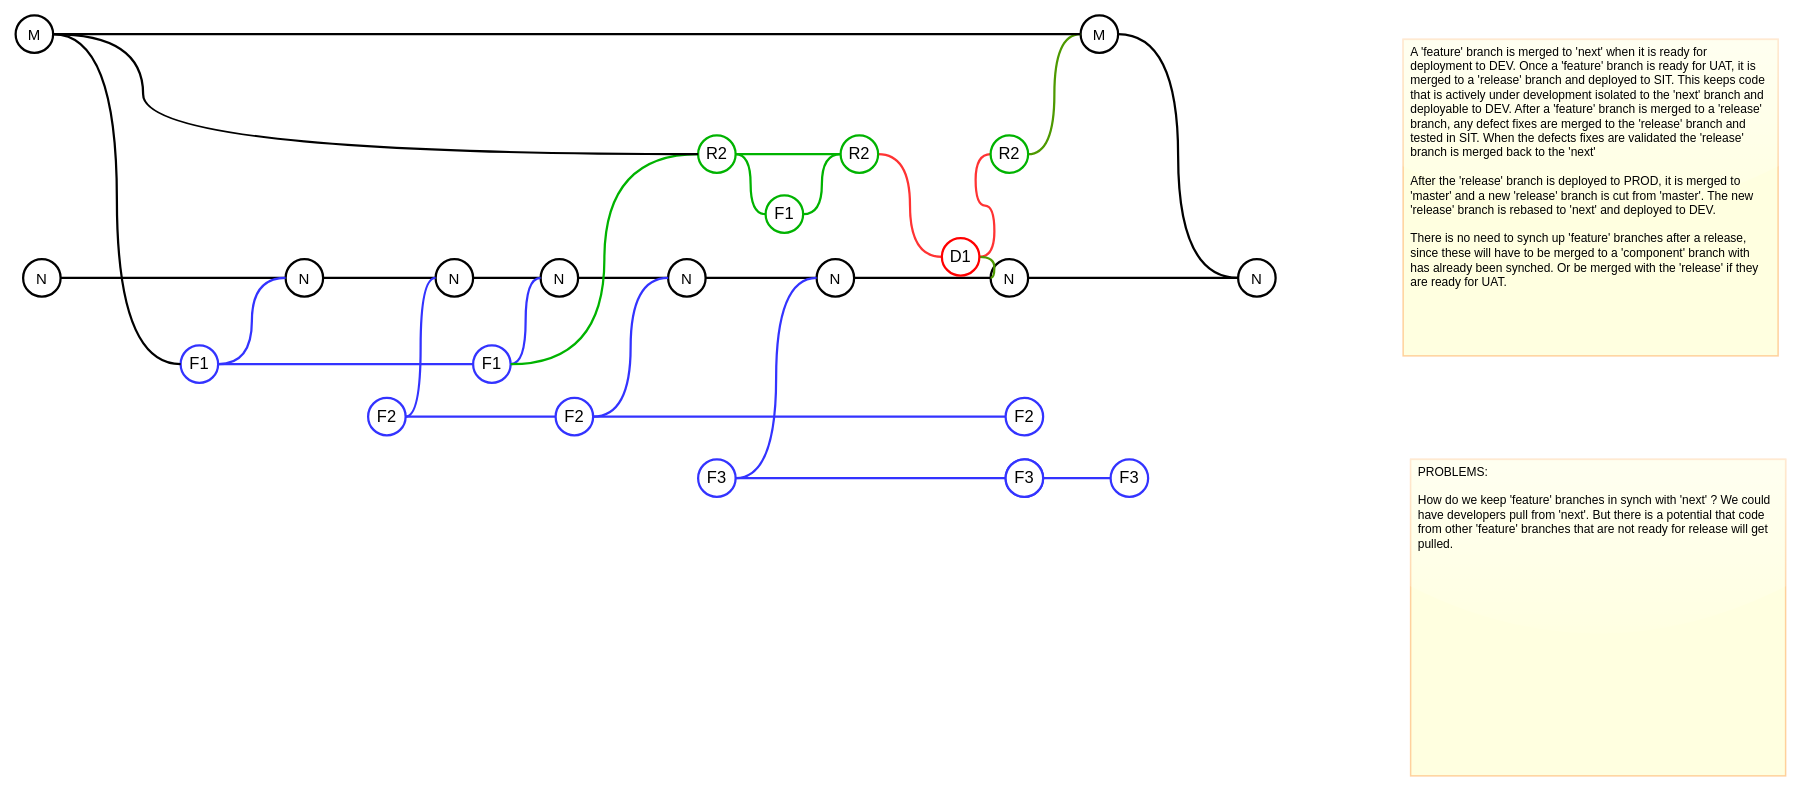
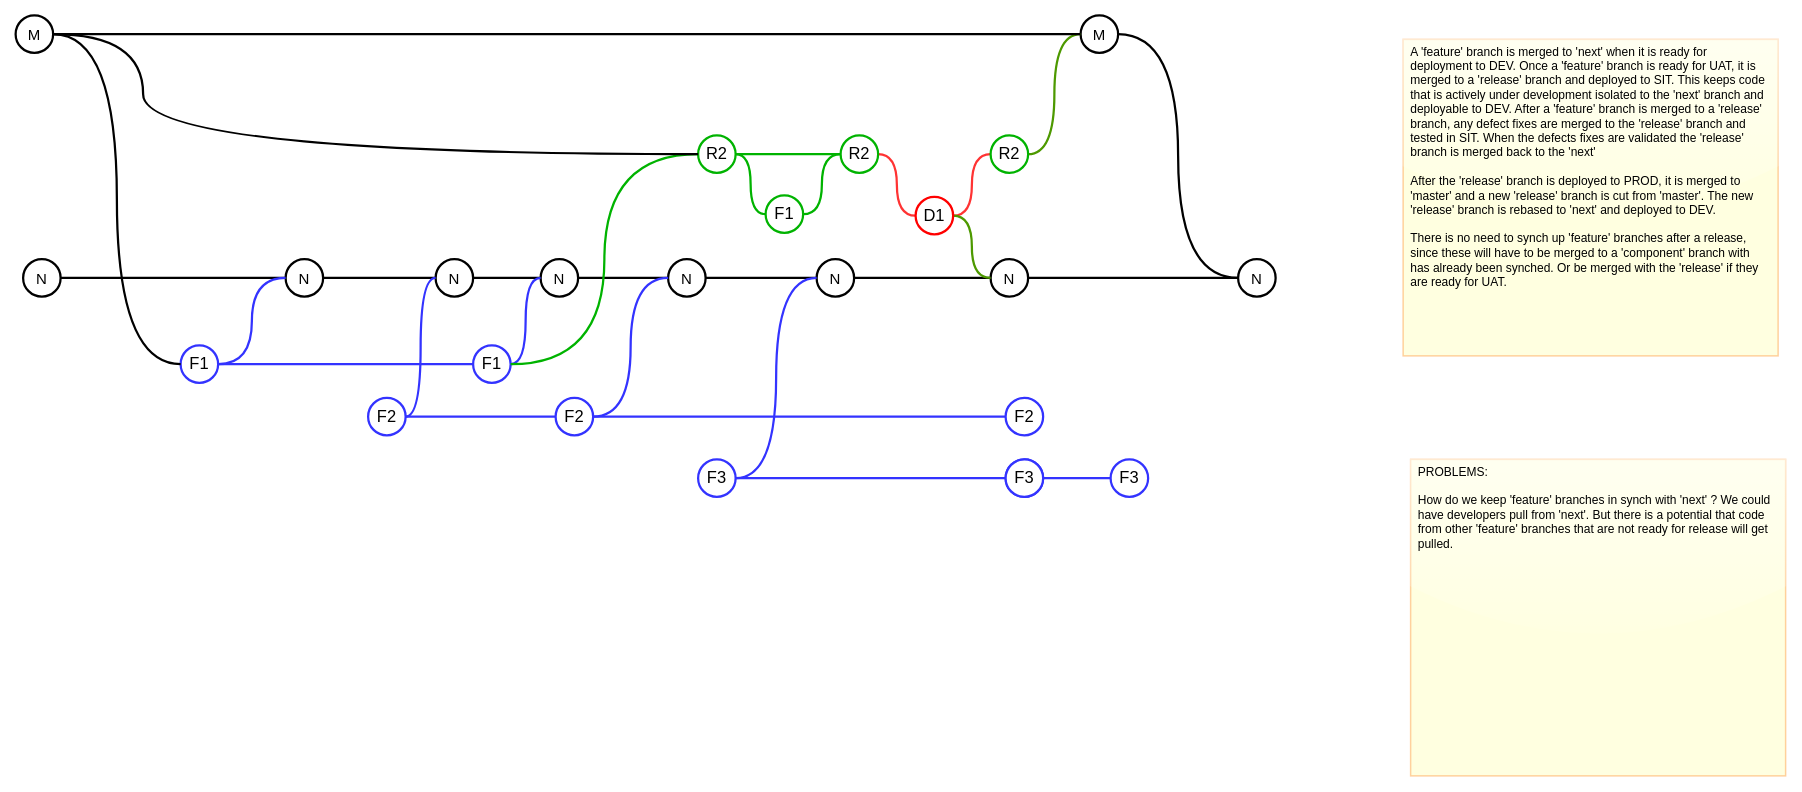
(960, 257) -> (934, 216)
